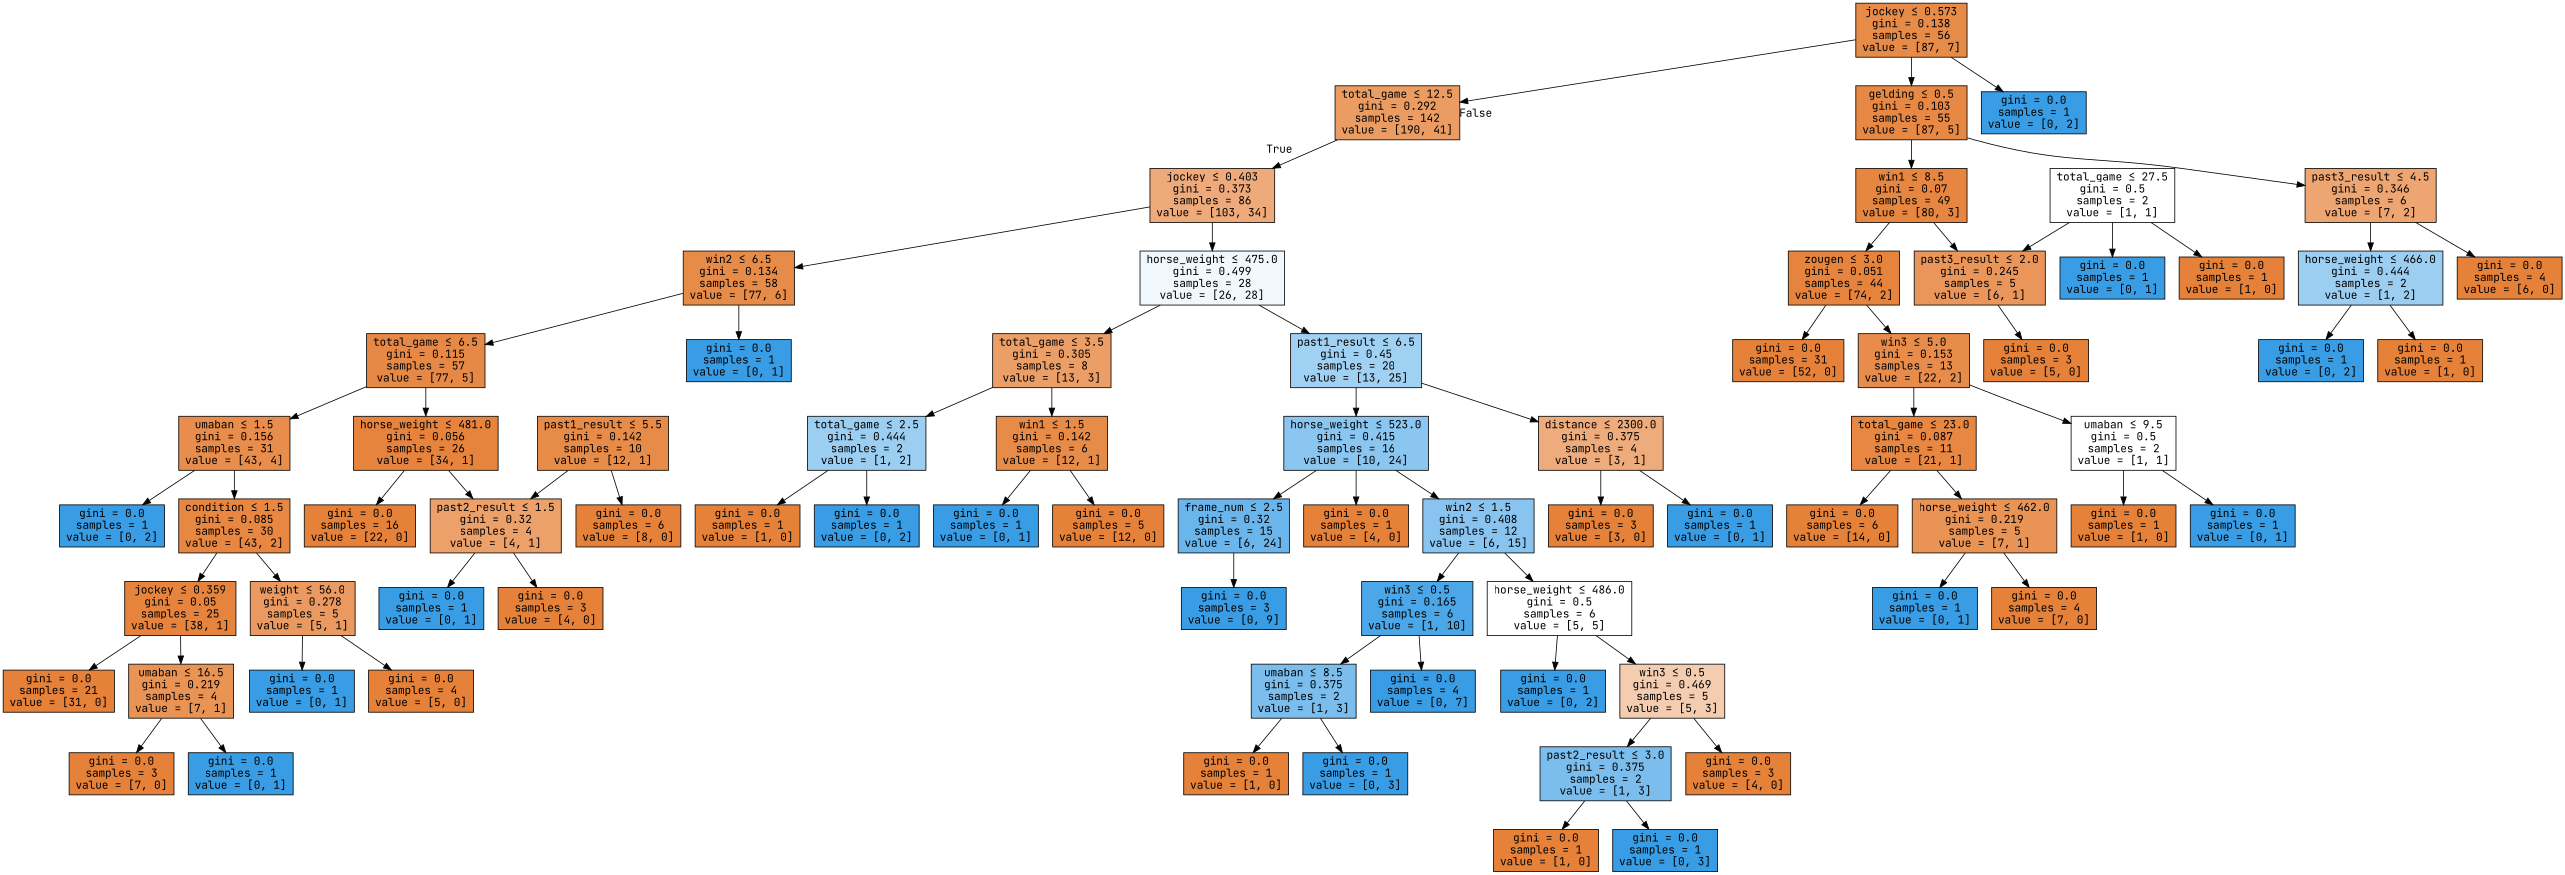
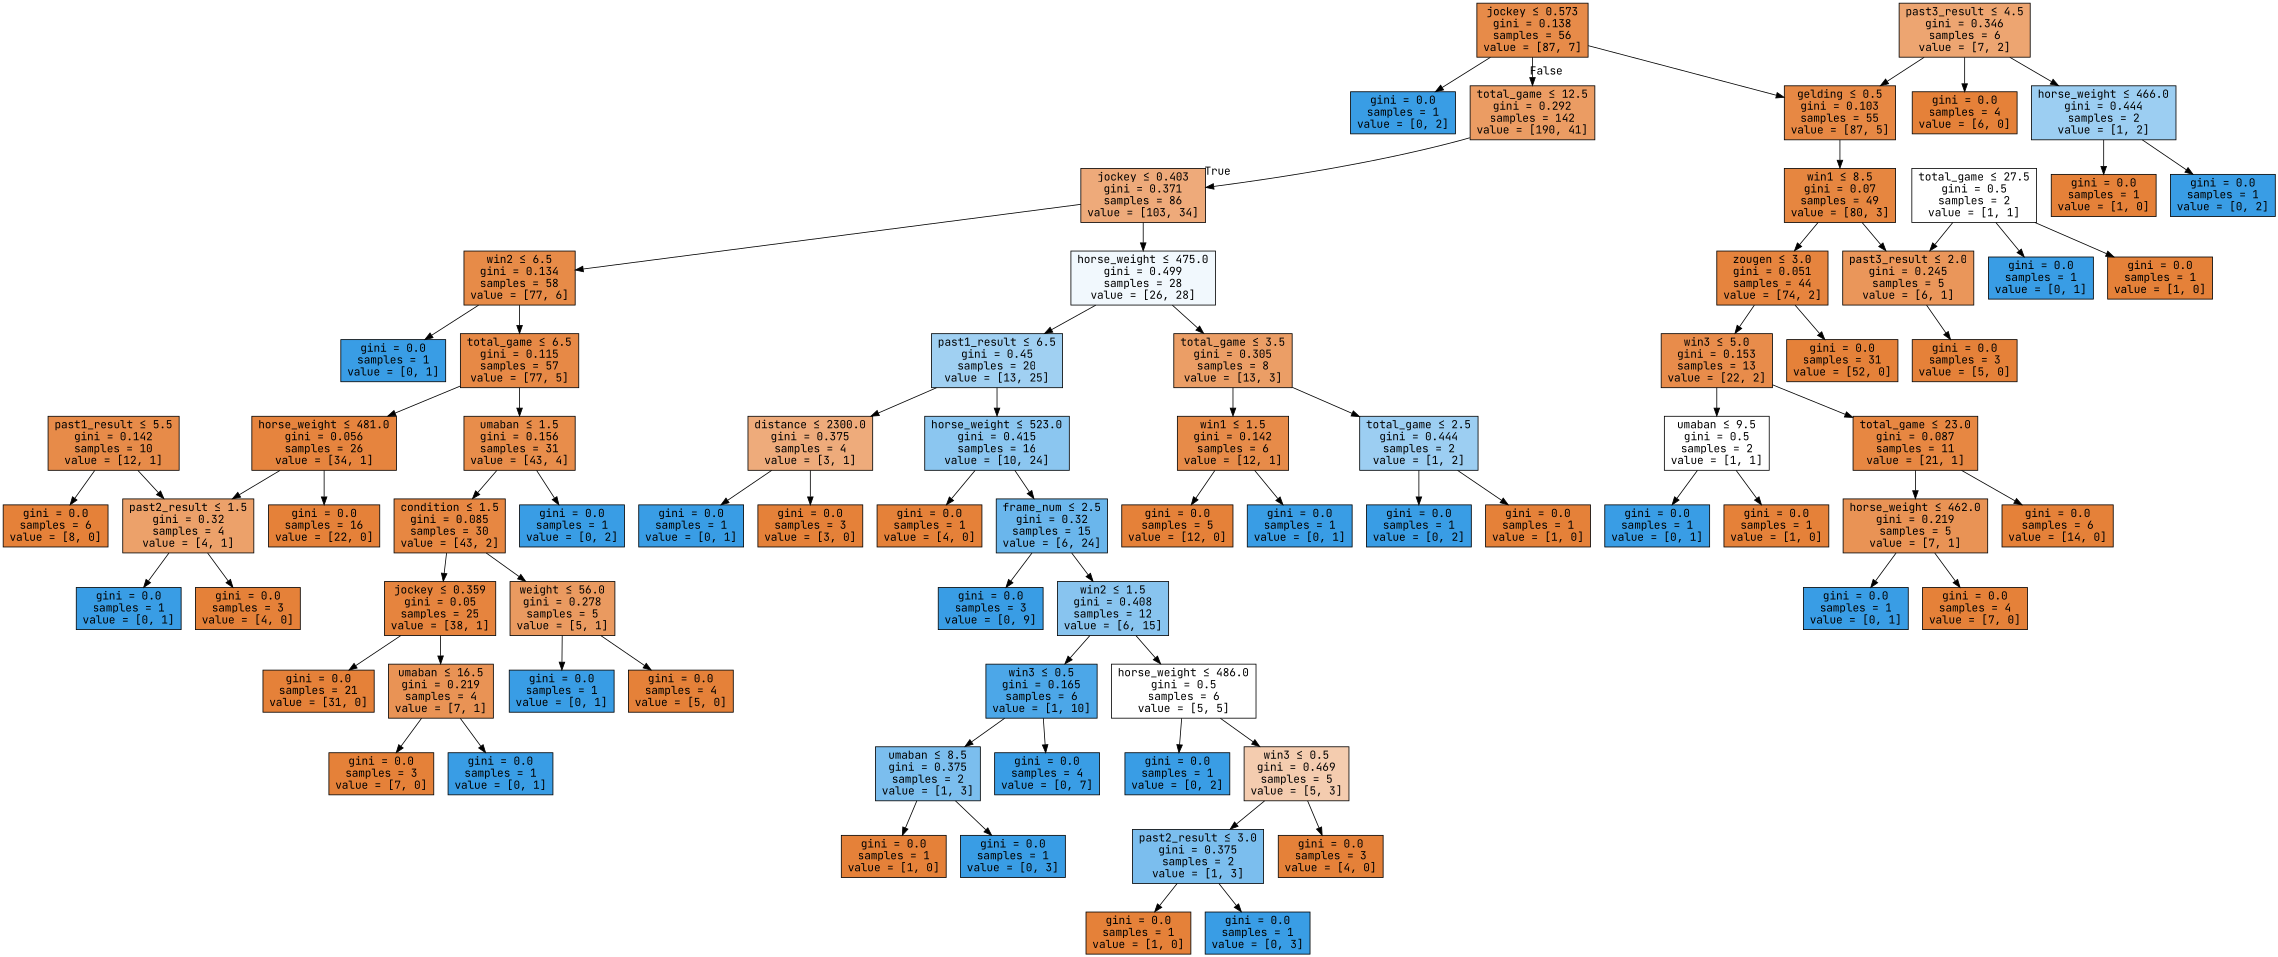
(2132, 163) -> (1906, 69)
(1212, 189) -> (1143, 189)
(1414, 482) -> (1080, 564)
